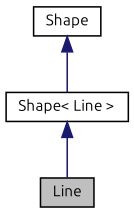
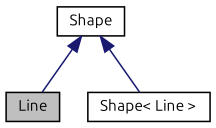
(67, 158) -> (57, 71)
